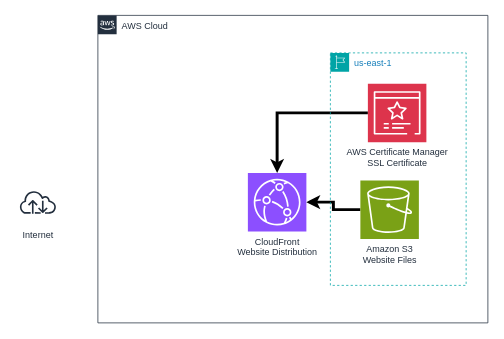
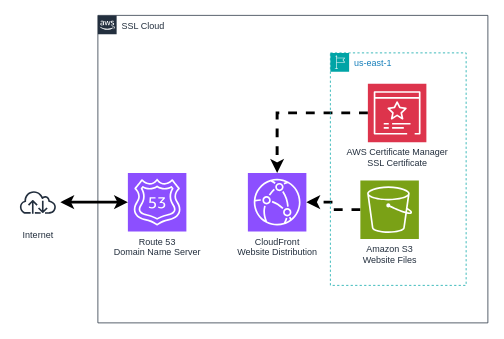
(142, 26) -> (142, 26)
(295, 113) -> (295, 113)
none -> (95, 202)
none -> (157, 202)
(333, 207) -> (333, 207)
